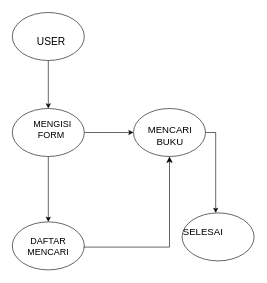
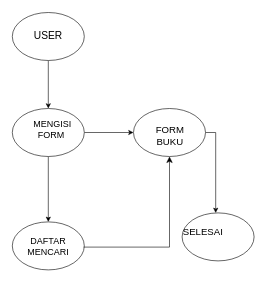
(51, 42) -> (48, 36)
(170, 135) -> (170, 135)
